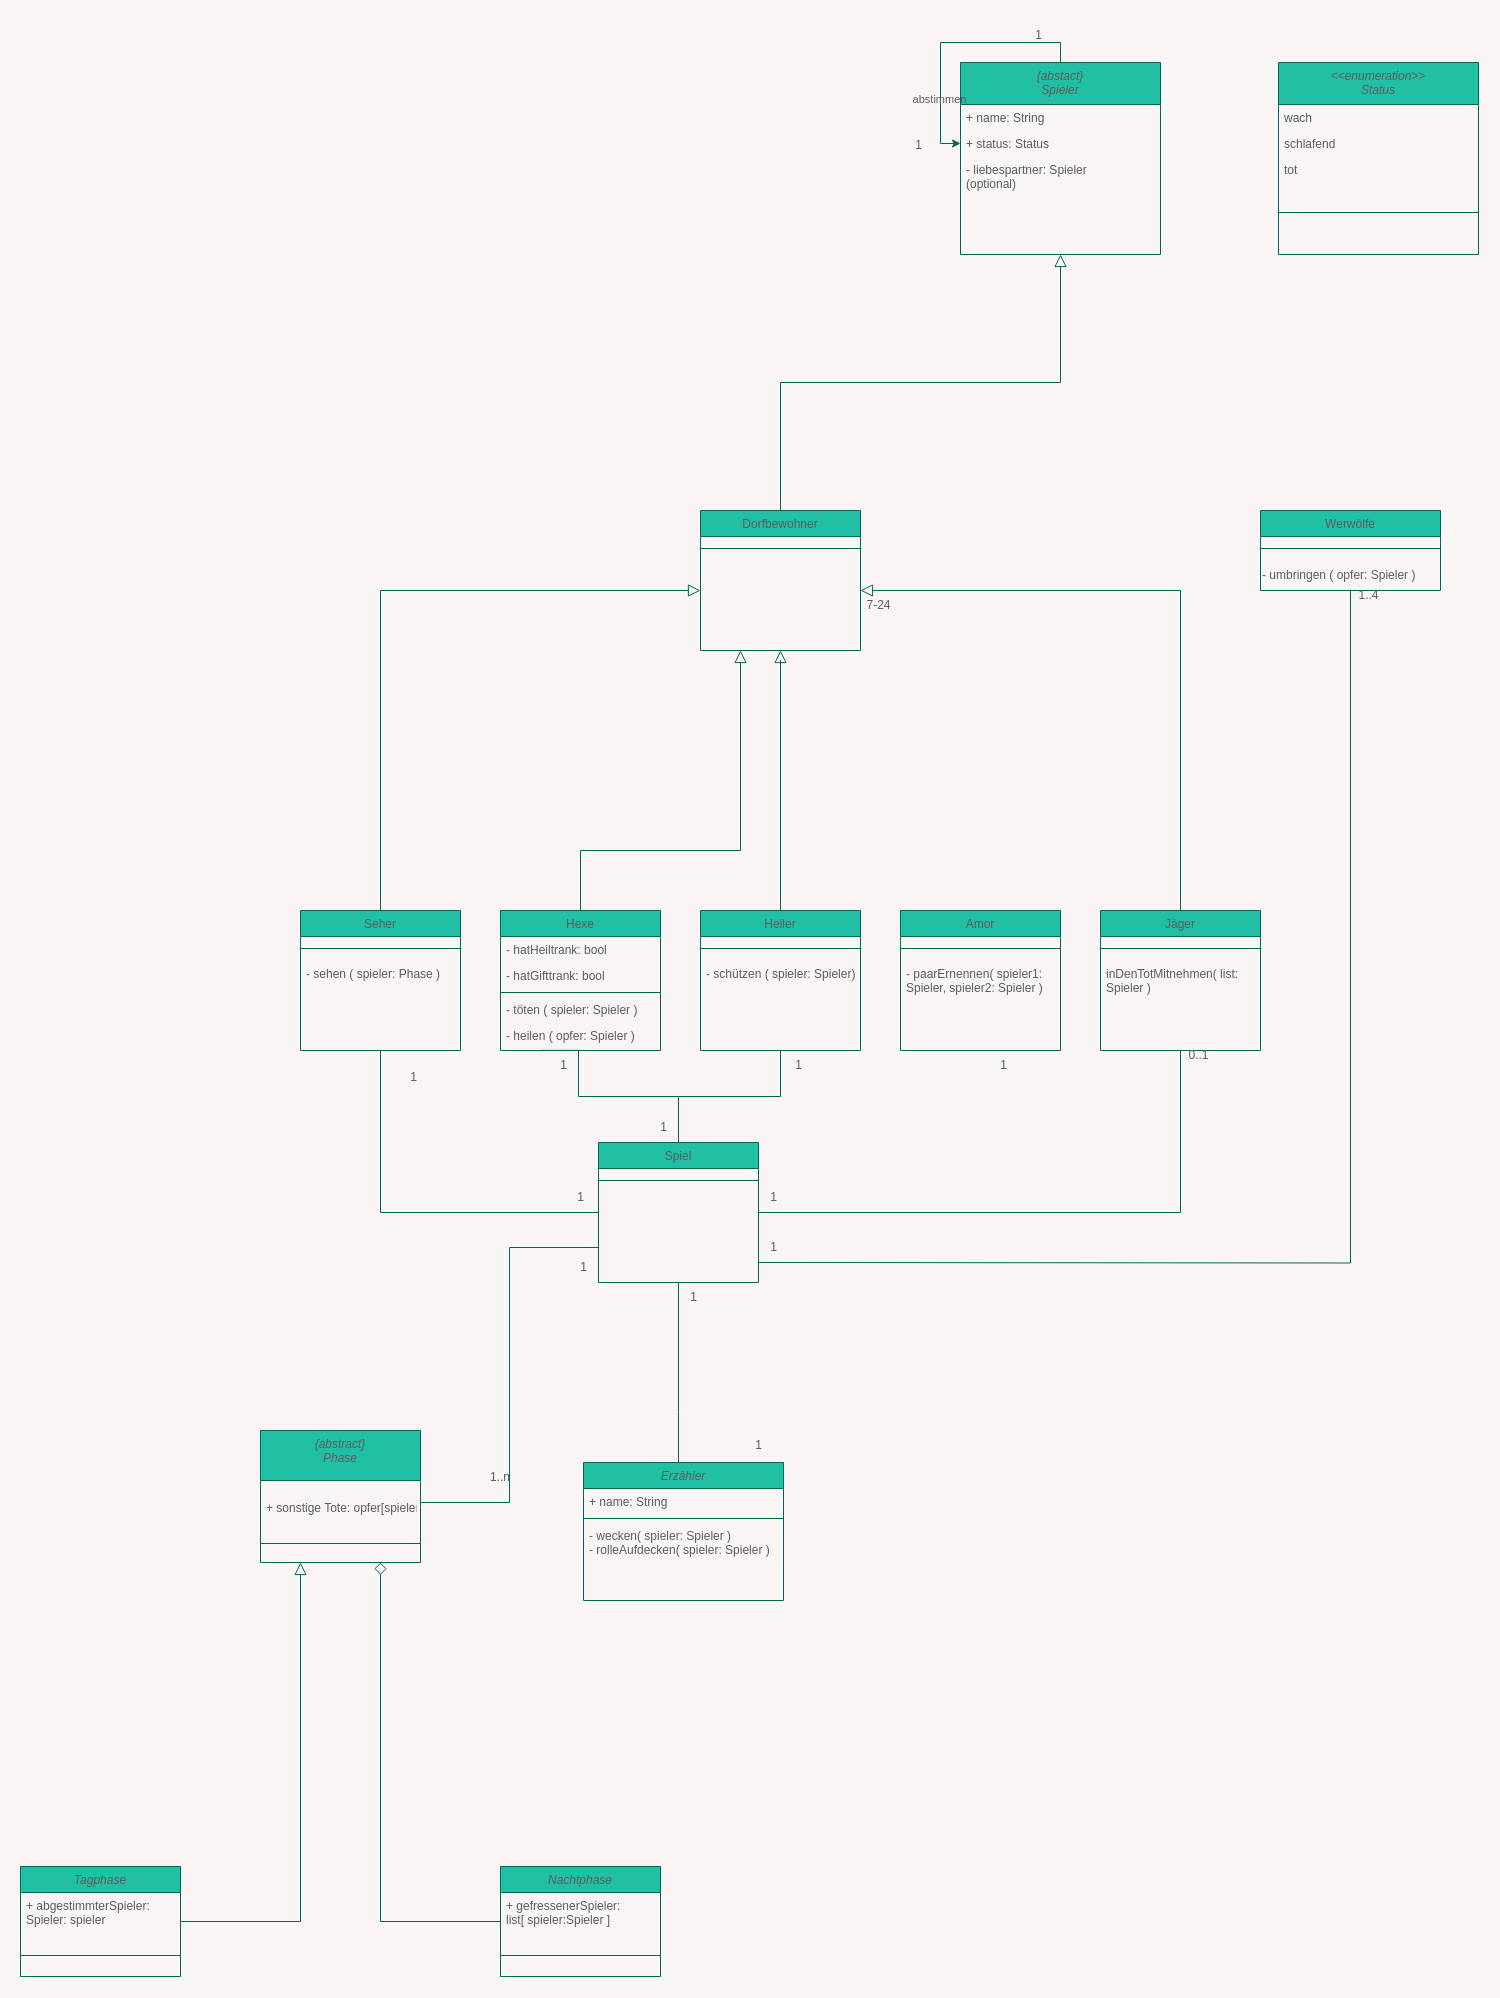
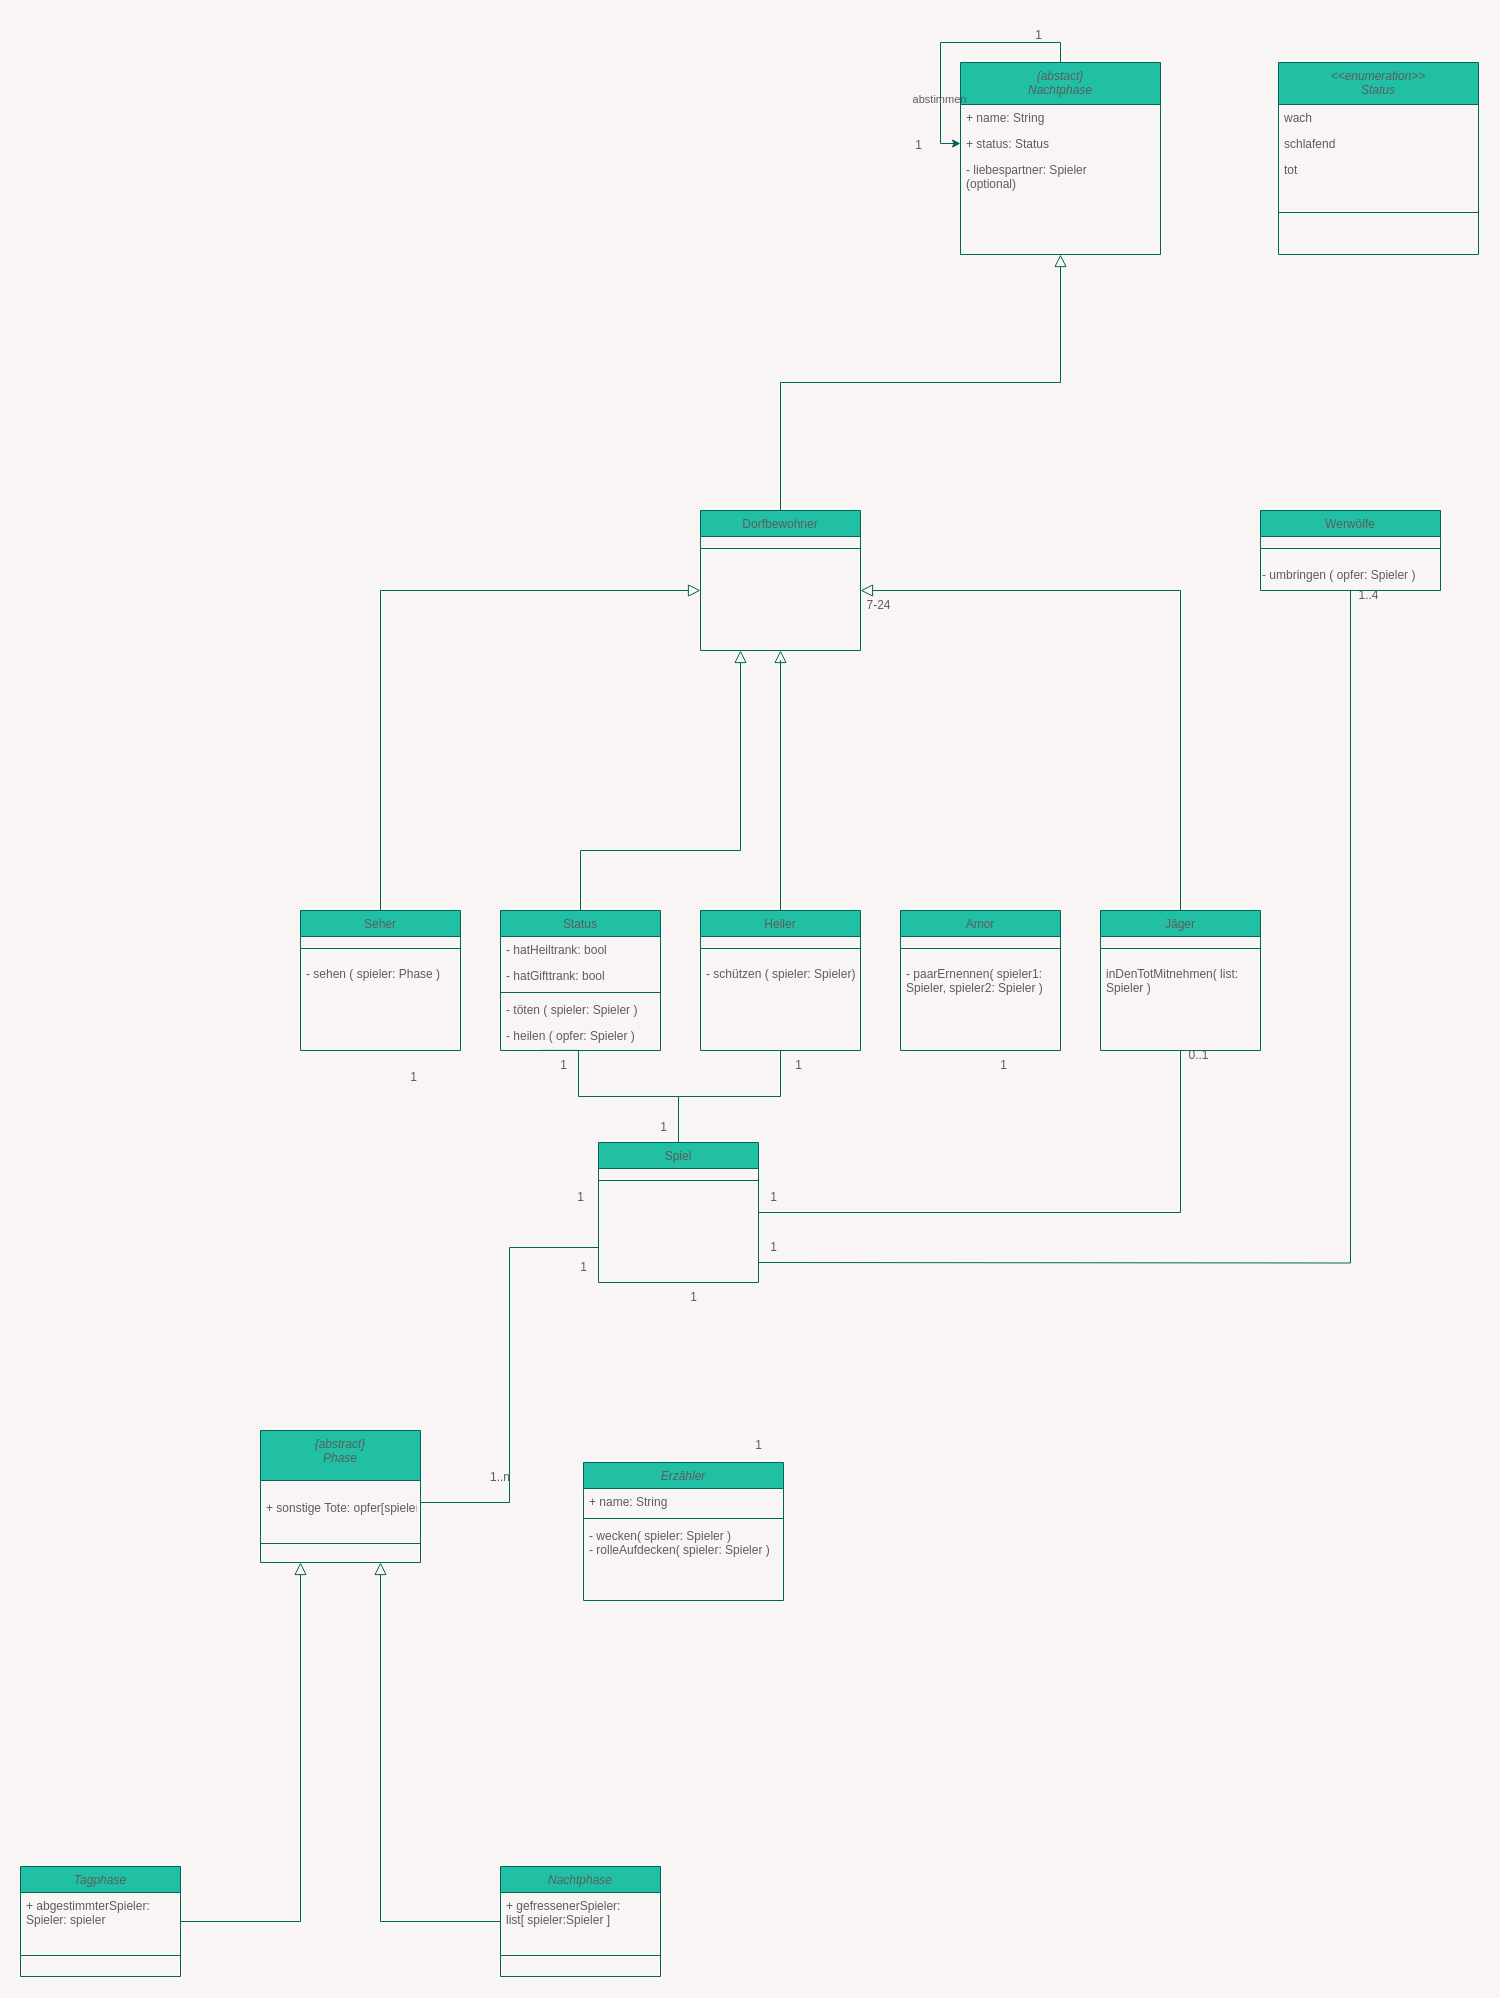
(1060, 76) -> (1060, 76)
(580, 924) -> (580, 924)
(409, 1213) -> none
(679, 1374) -> none
(381, 1575) -> (381, 1576)
